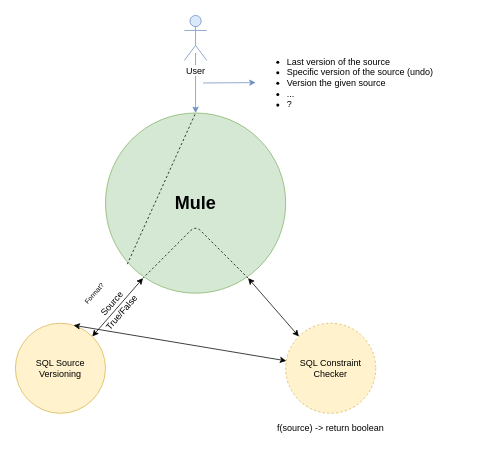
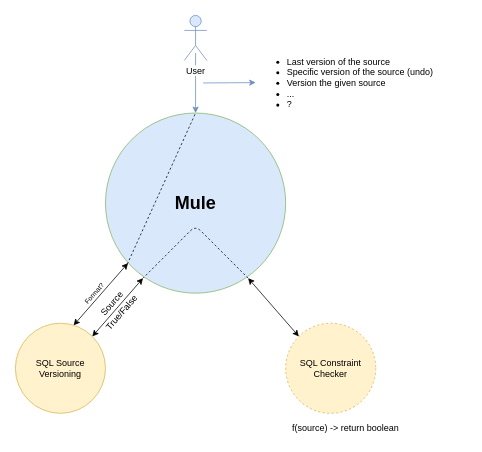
(195, 203) -> (195, 203)
(179, 343) -> (100, 294)
(330, 428) -> (345, 428)
